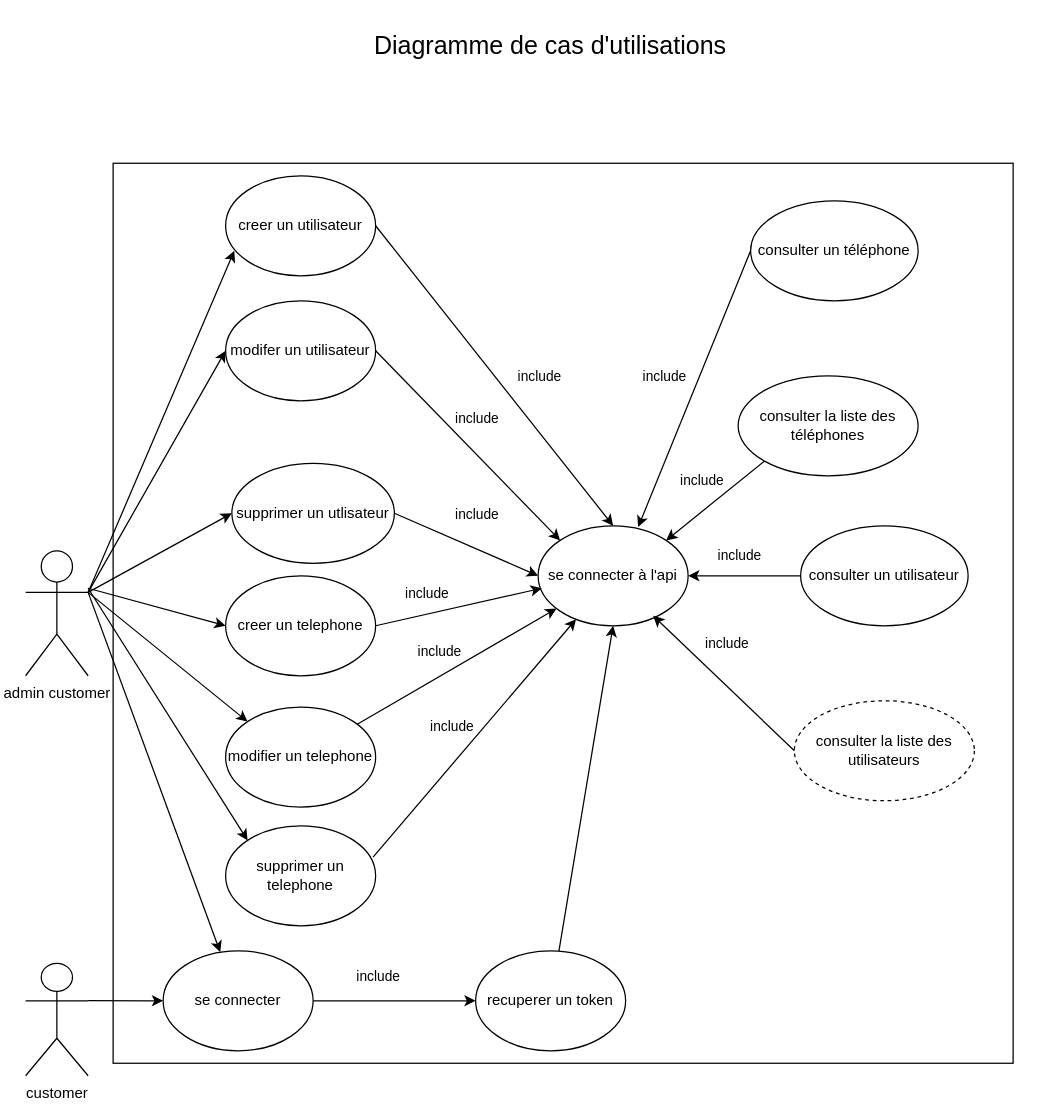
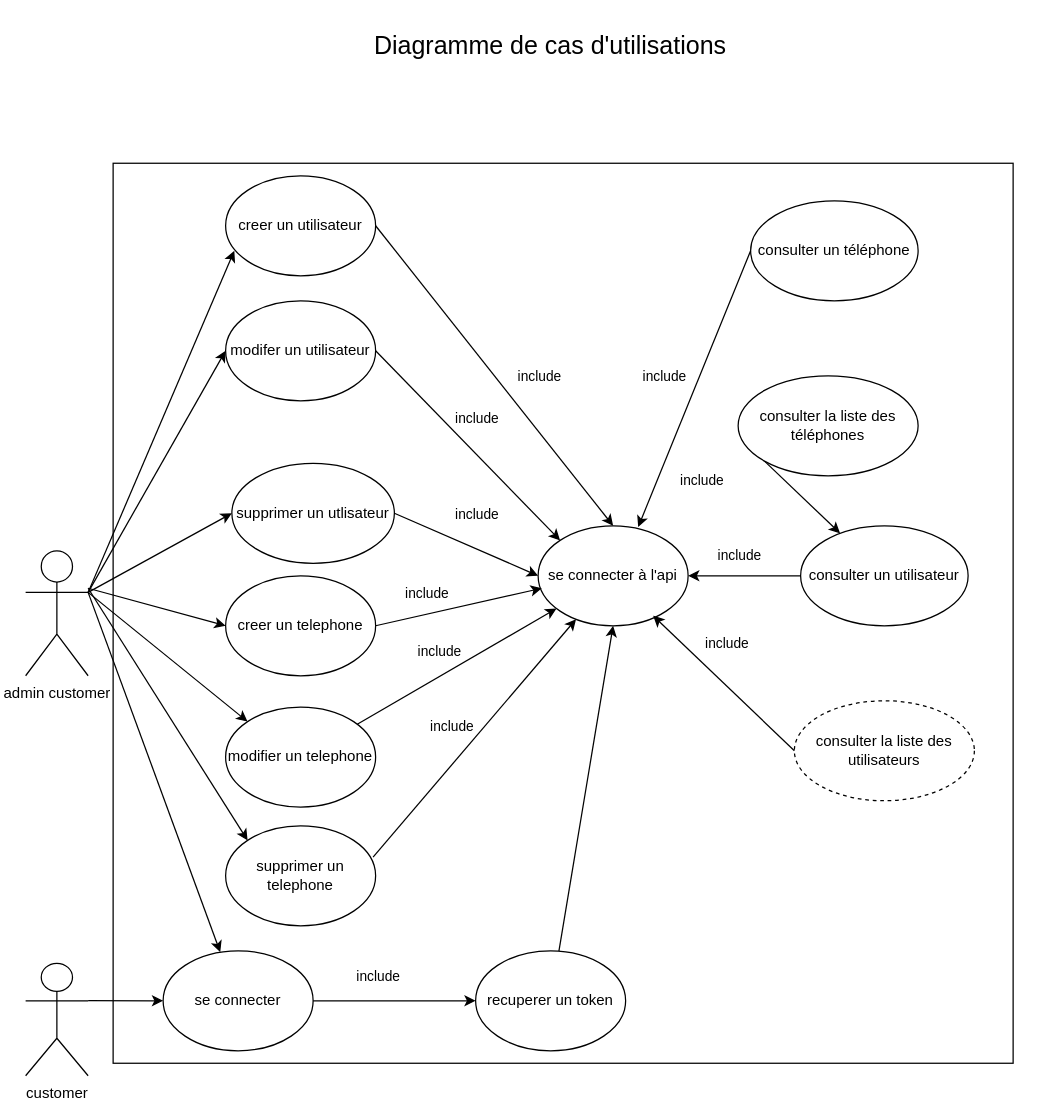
(718, 498) -> (799, 494)
